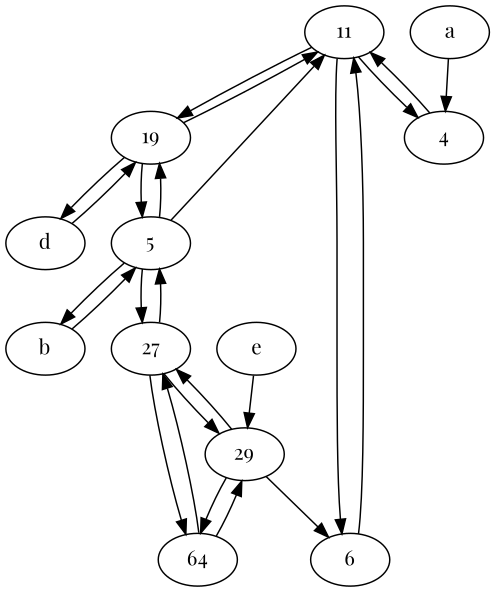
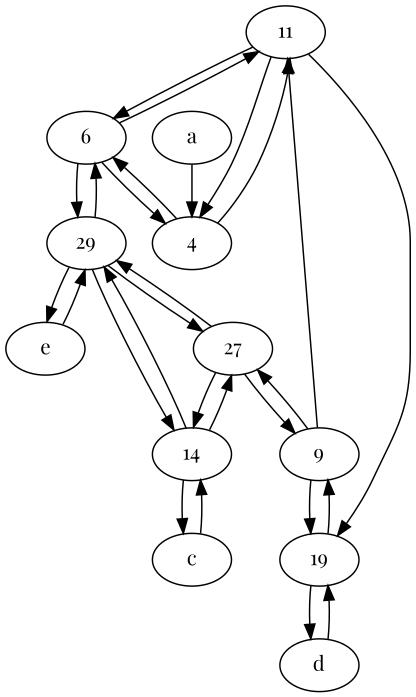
(245, 92) -> none
none -> (77, 183)
none -> (127, 189)
none -> (151, 192)
(151, 243) -> (319, 454)
none -> (60, 287)
(45, 349) -> none
none -> (192, 560)
(198, 560) -> (192, 454)
